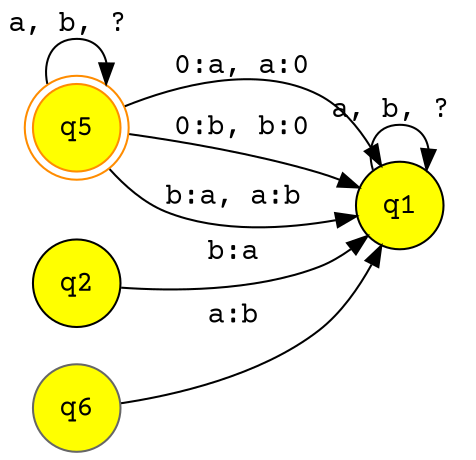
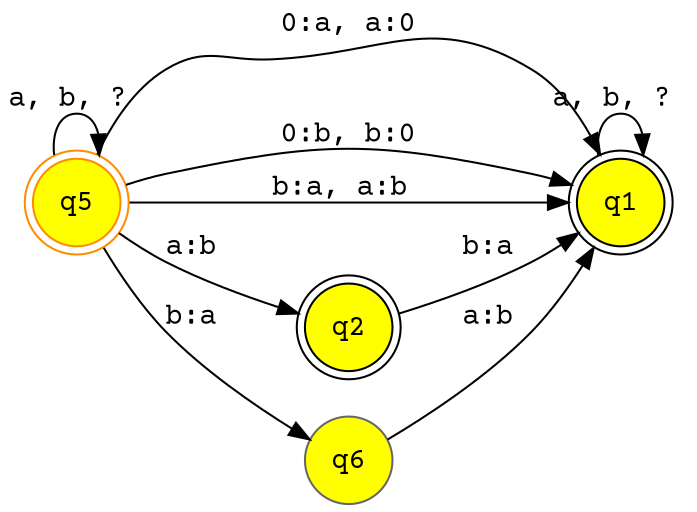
(400, 206) -> (621, 203)
none -> (196, 276)
(77, 283) -> (349, 327)
none -> (186, 351)
